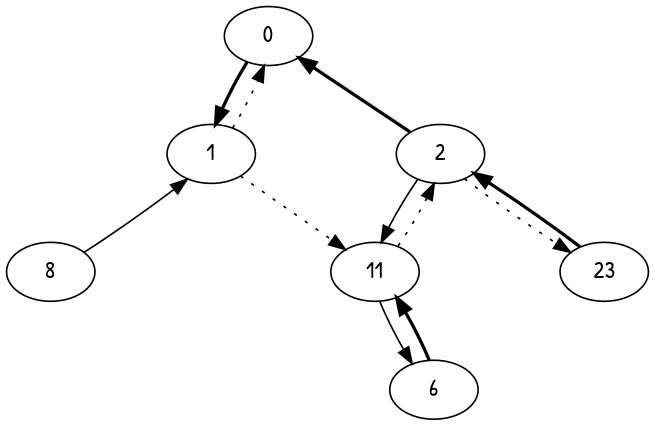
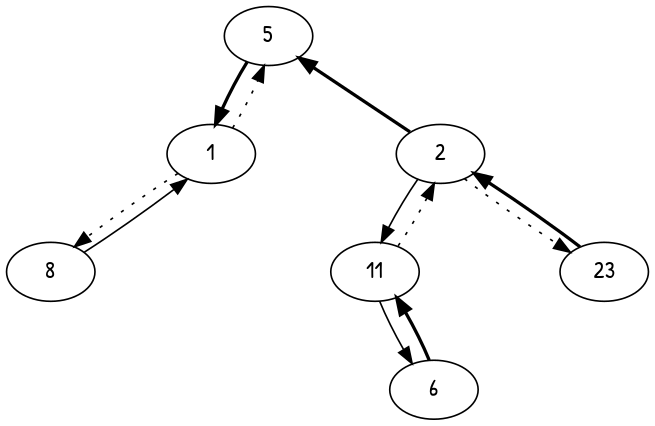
(269, 36) -> (269, 36)
(286, 208) -> (132, 204)
